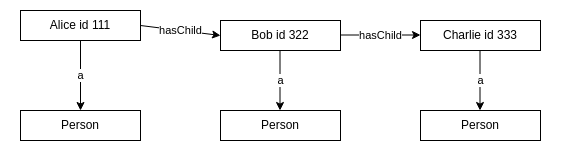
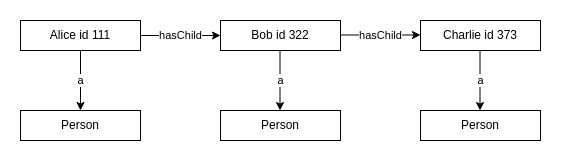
(81, 26) -> (81, 36)
(481, 36) -> (481, 36)
